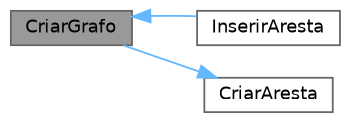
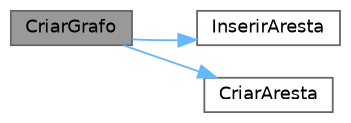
(173, 16) -> (155, 40)
